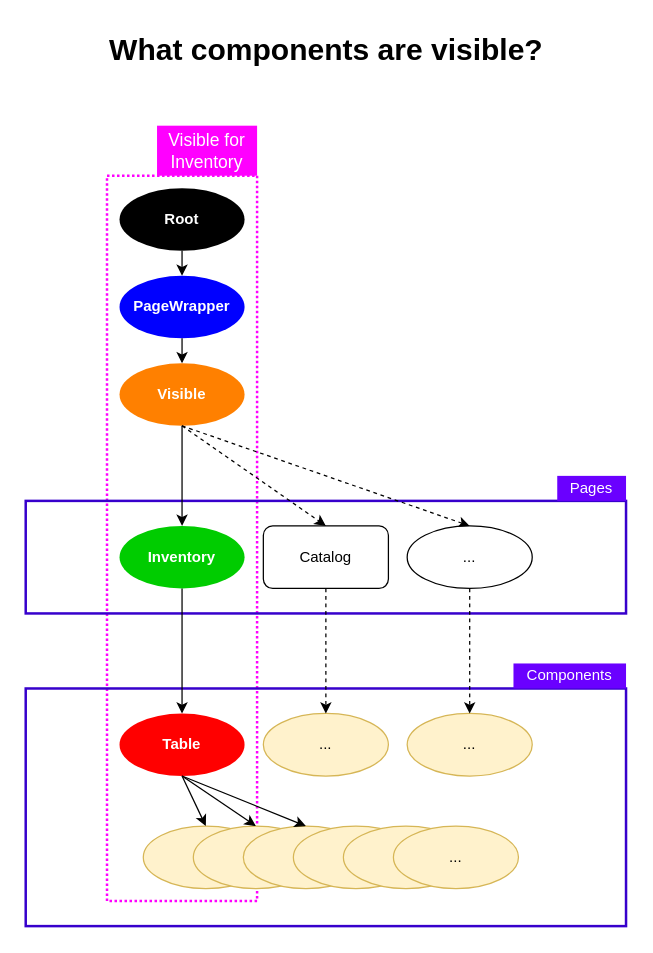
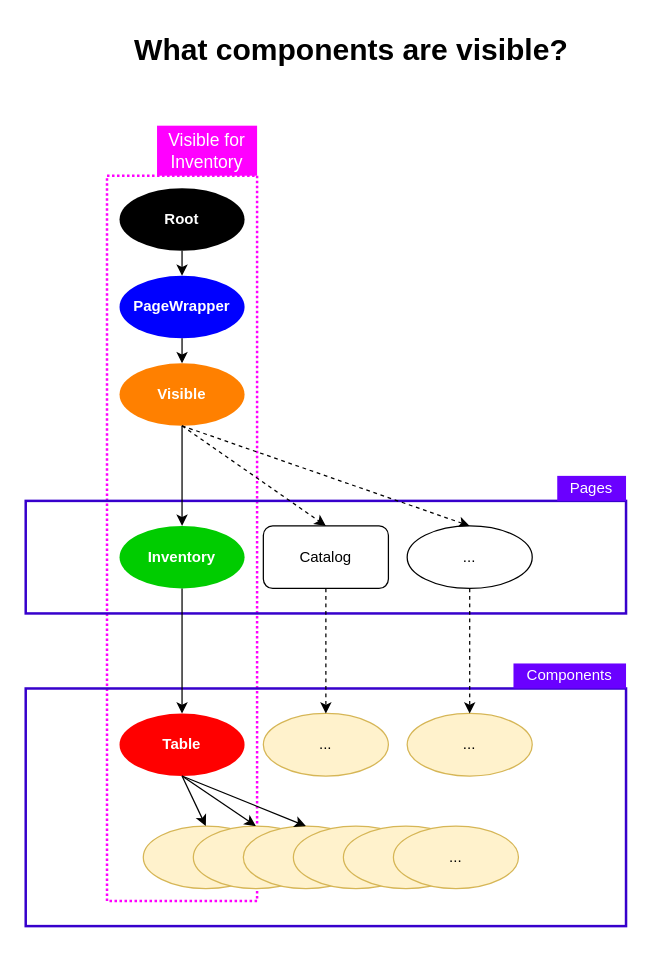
(326, 51) -> (351, 51)
